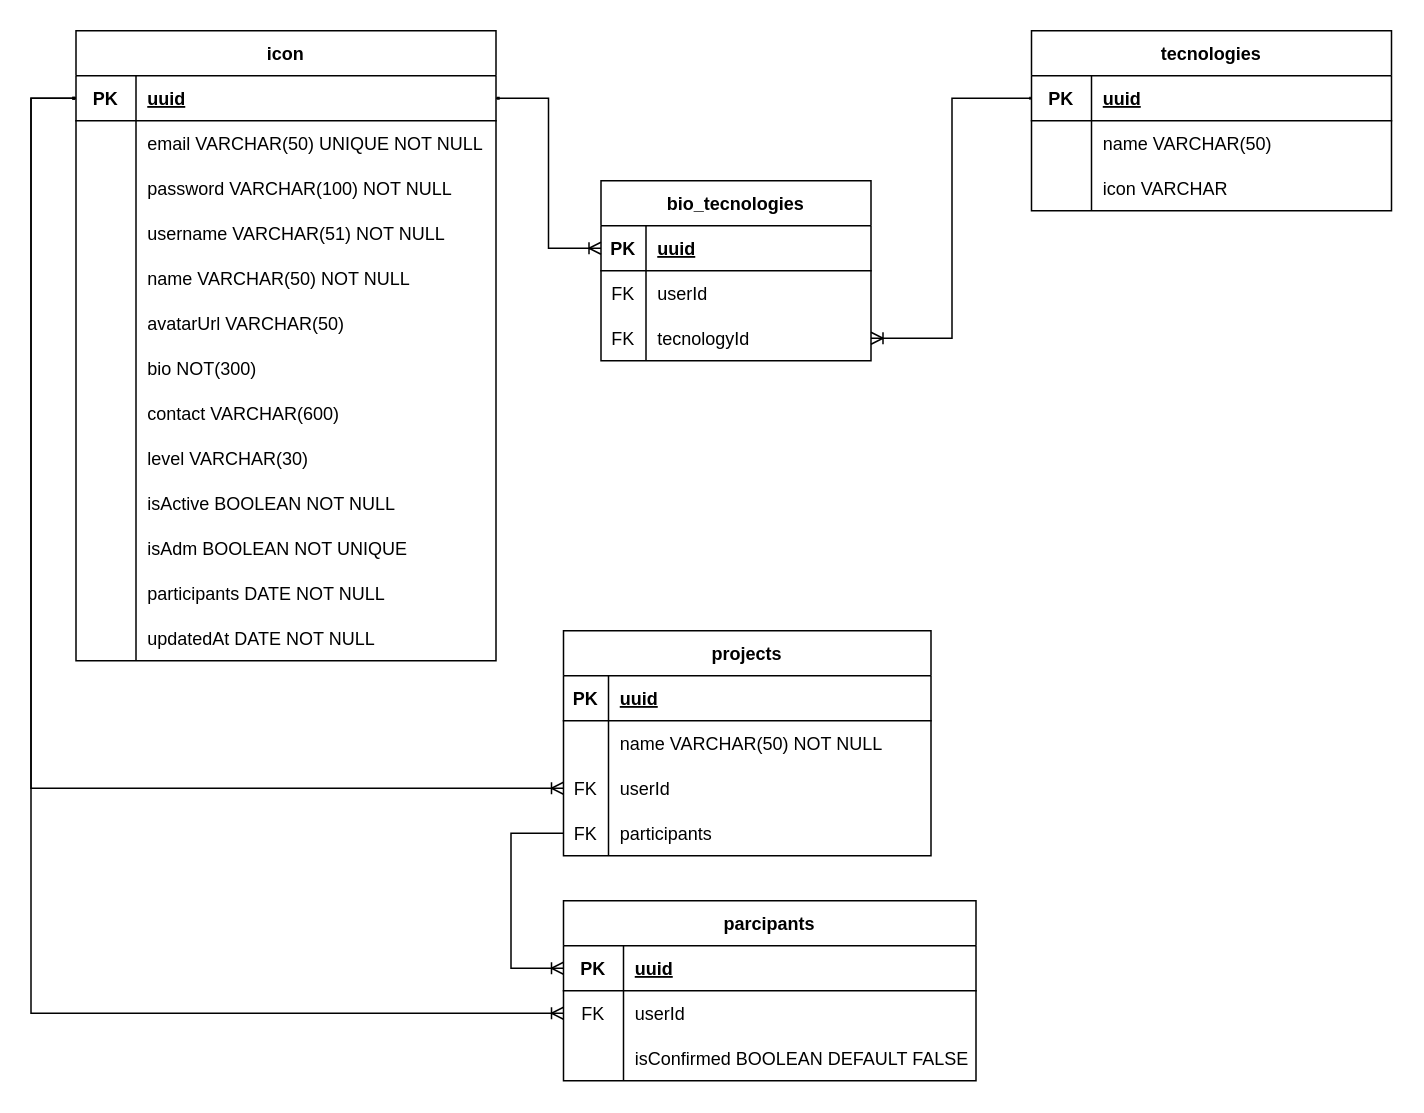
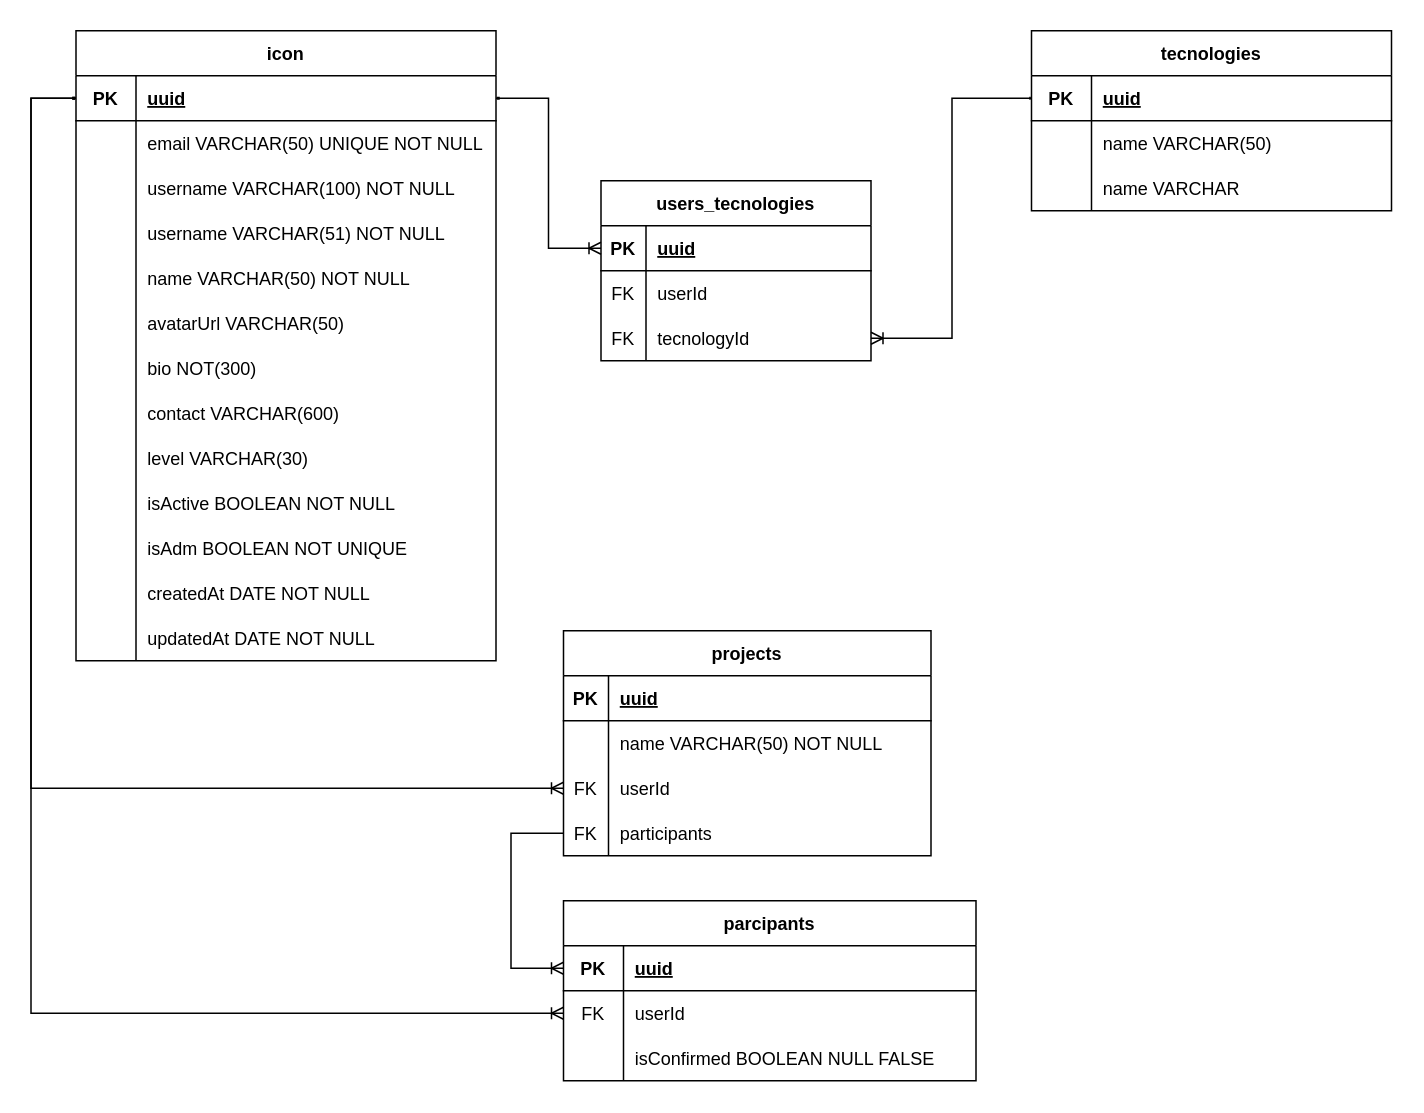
(291, 189) -> (291, 189)
(1158, 189) -> (1161, 189)
(735, 204) -> (735, 204)
(266, 594) -> (256, 594)
(789, 1059) -> (774, 1059)
